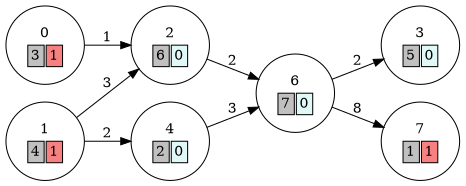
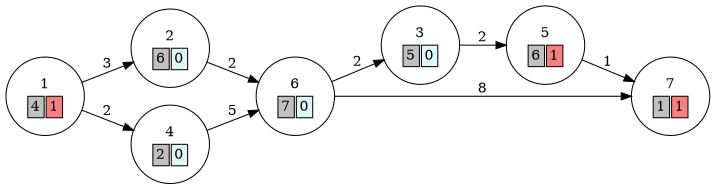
(45, 45) -> none
none -> (546, 45)
(233, 109) -> (233, 111)
